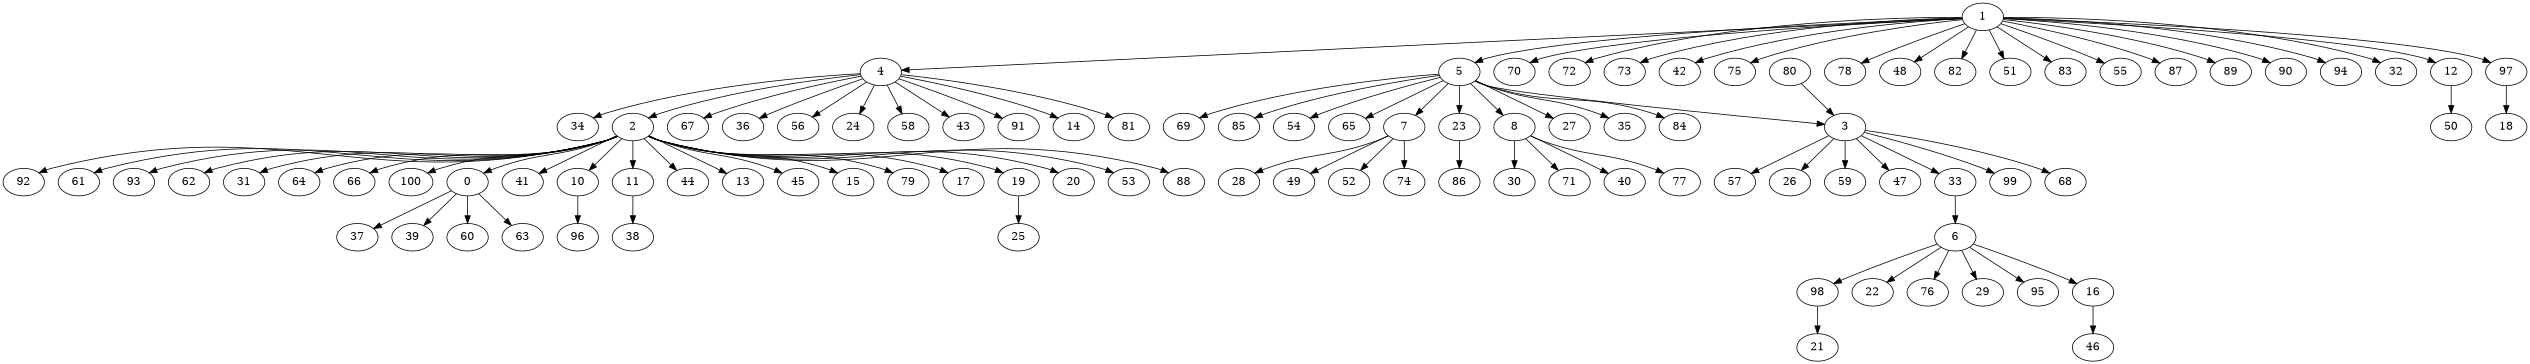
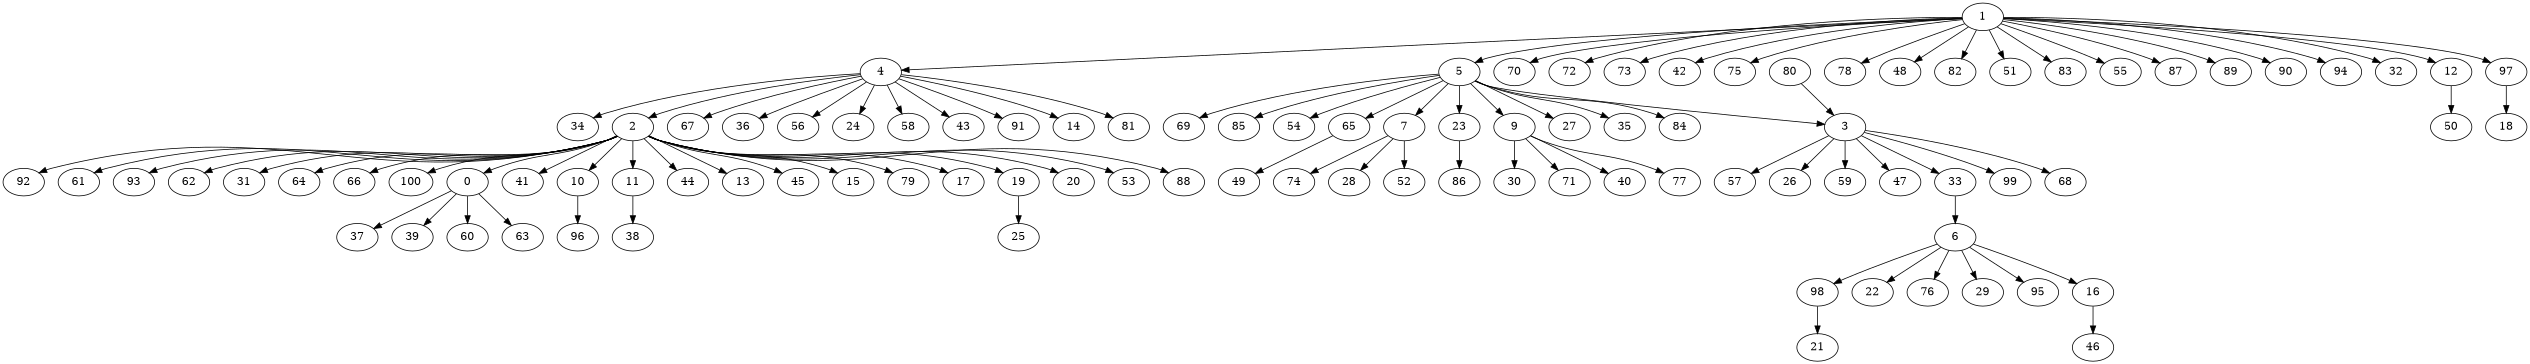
(1514, 127) -> (1514, 127)
(1351, 154) -> (1298, 153)
